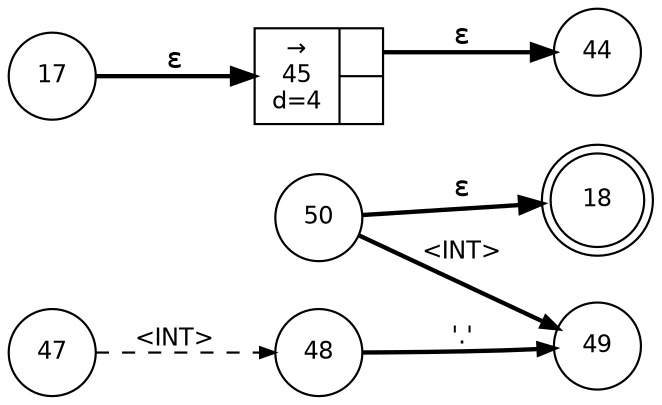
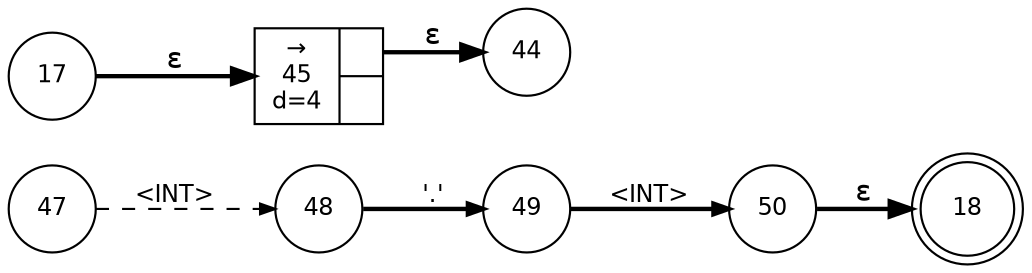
(451, 279) -> (642, 209)
